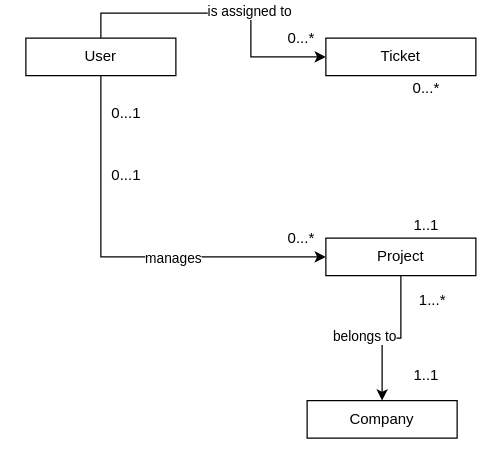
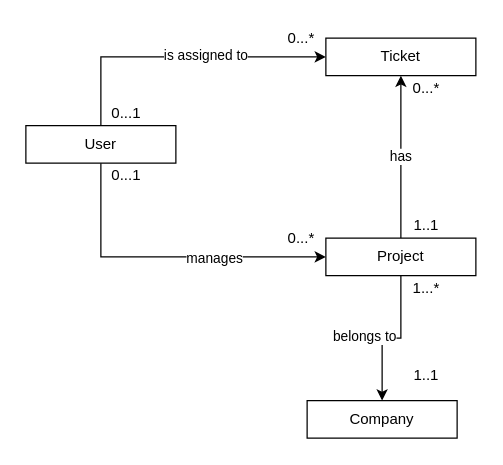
(101, 57) -> (101, 144)
none -> (401, 161)
(432, 301) -> (426, 288)
